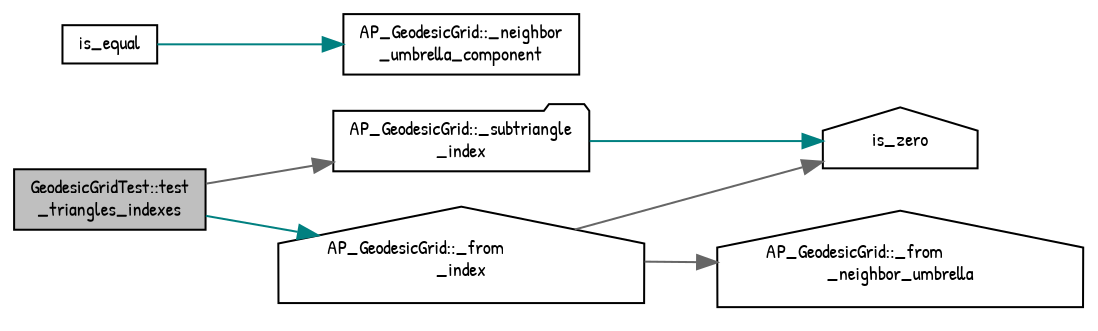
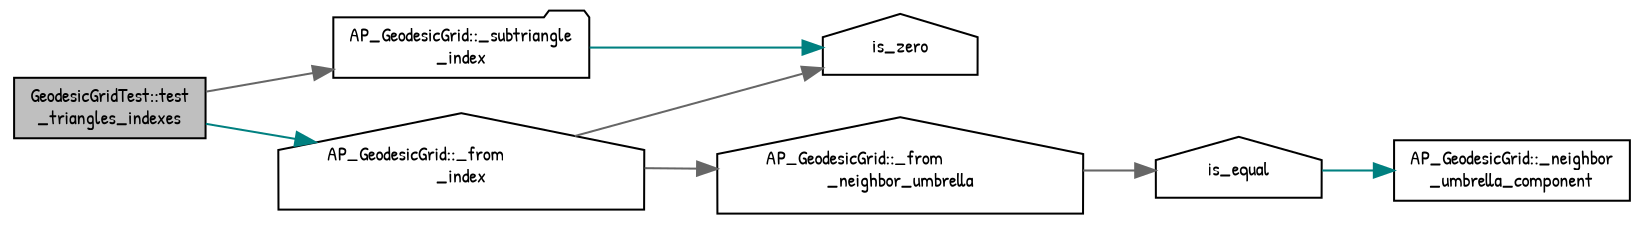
(110, 44) -> (1239, 171)
none -> (1109, 171)
